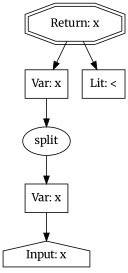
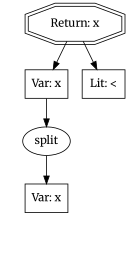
(46, 255) -> none
